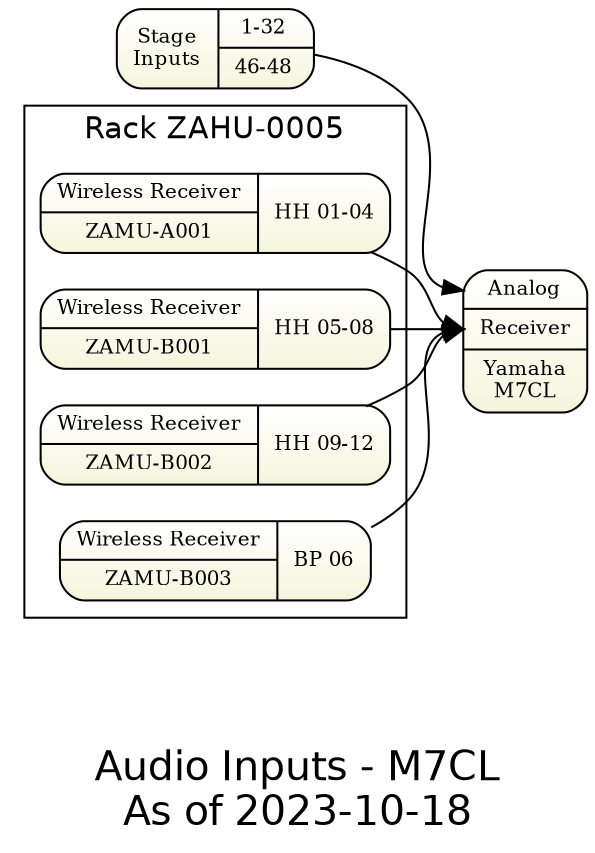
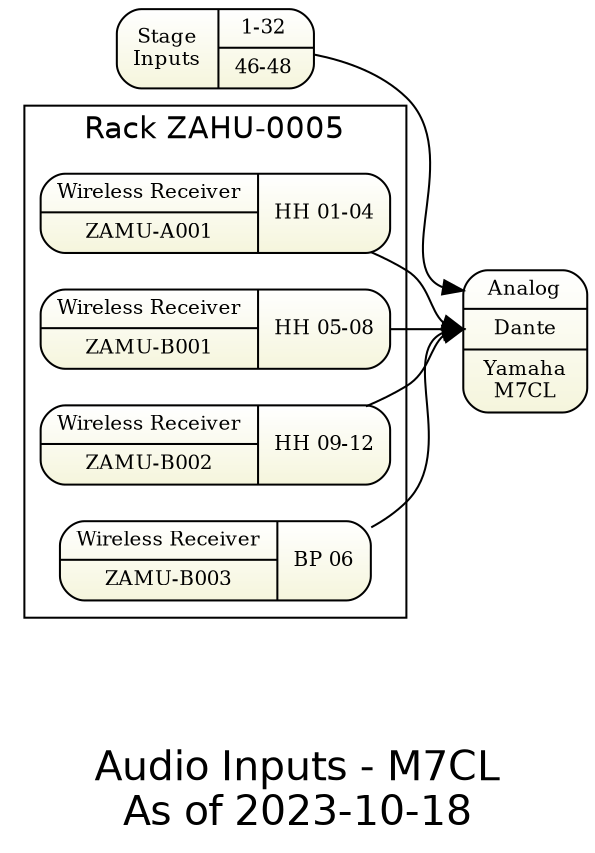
(525, 328) -> (525, 328)
